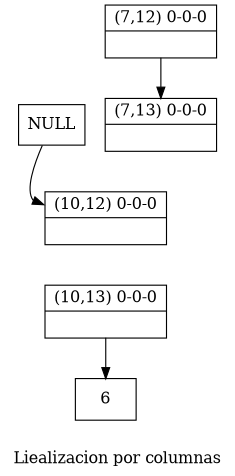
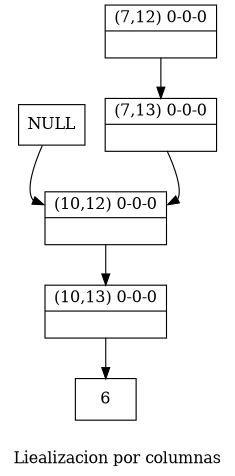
none -> (176, 175)
none -> (106, 259)
